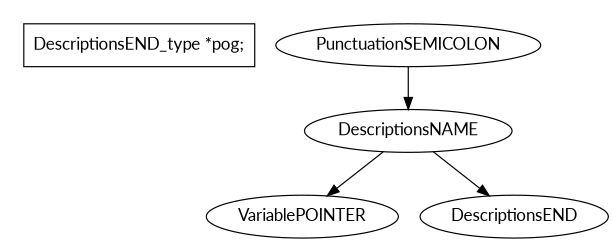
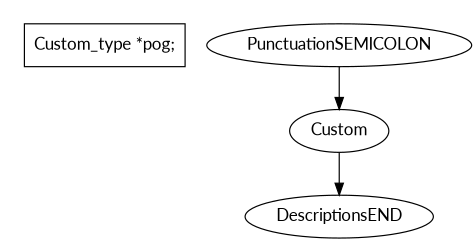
(139, 45) -> (105, 45)
(408, 131) -> (339, 131)
(302, 217) -> none
